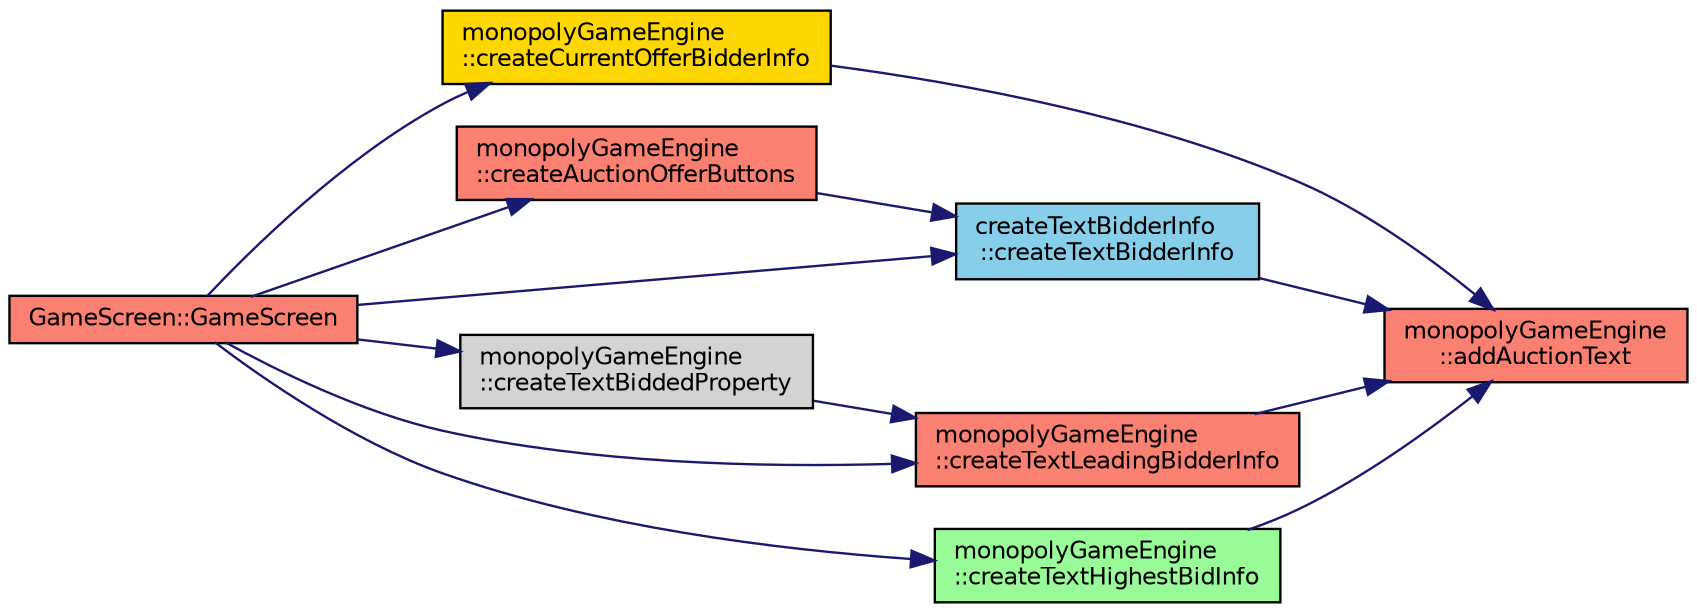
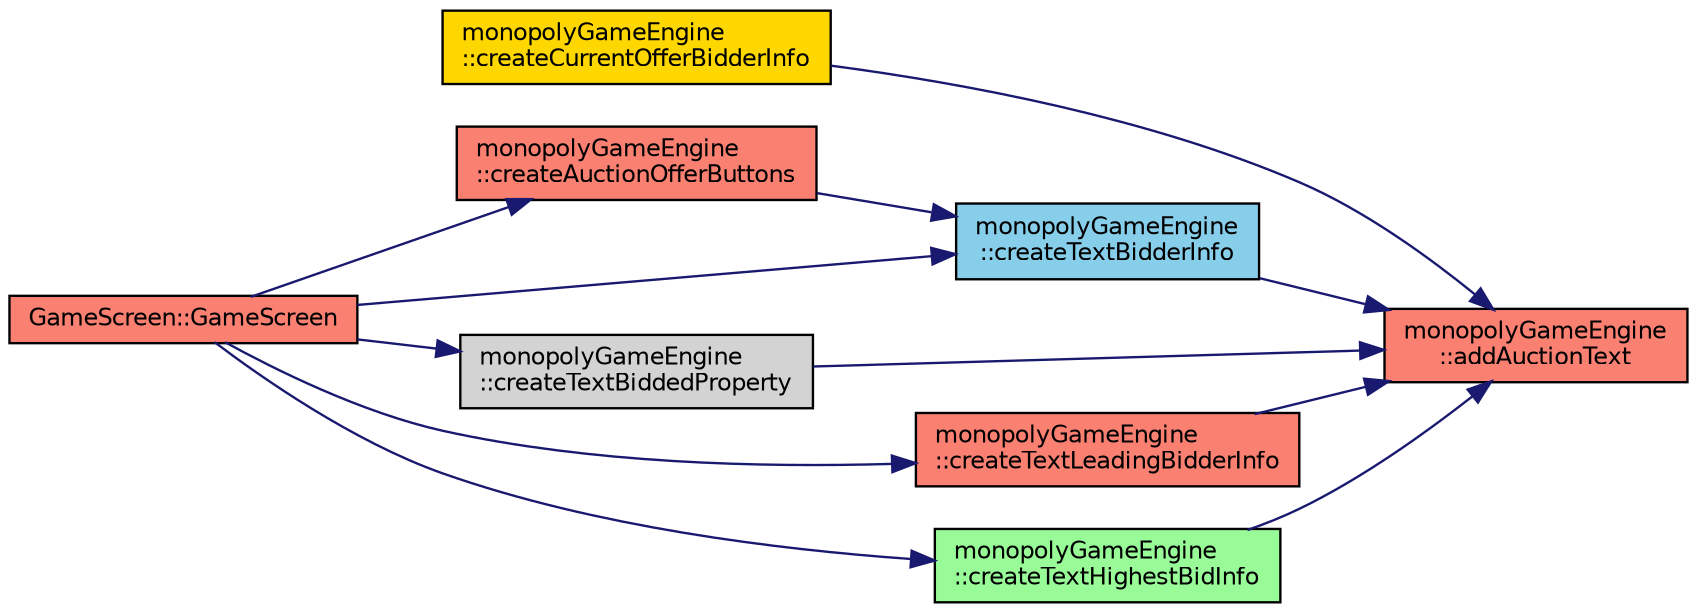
(329, 182) -> none
(1108, 241) -> (1108, 241)
(853, 407) -> (1087, 359)
